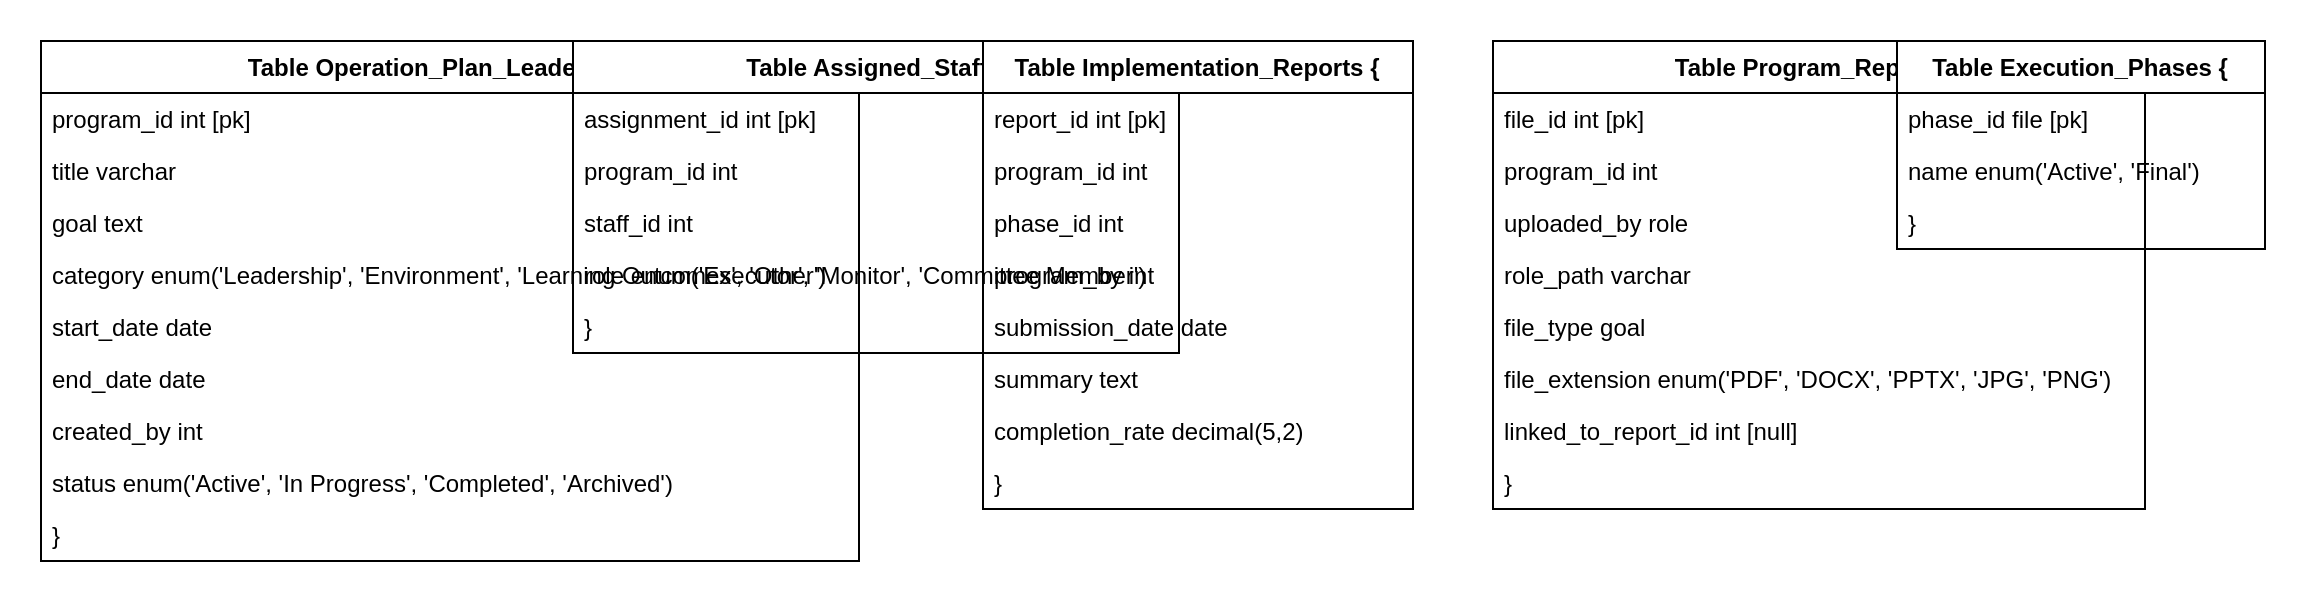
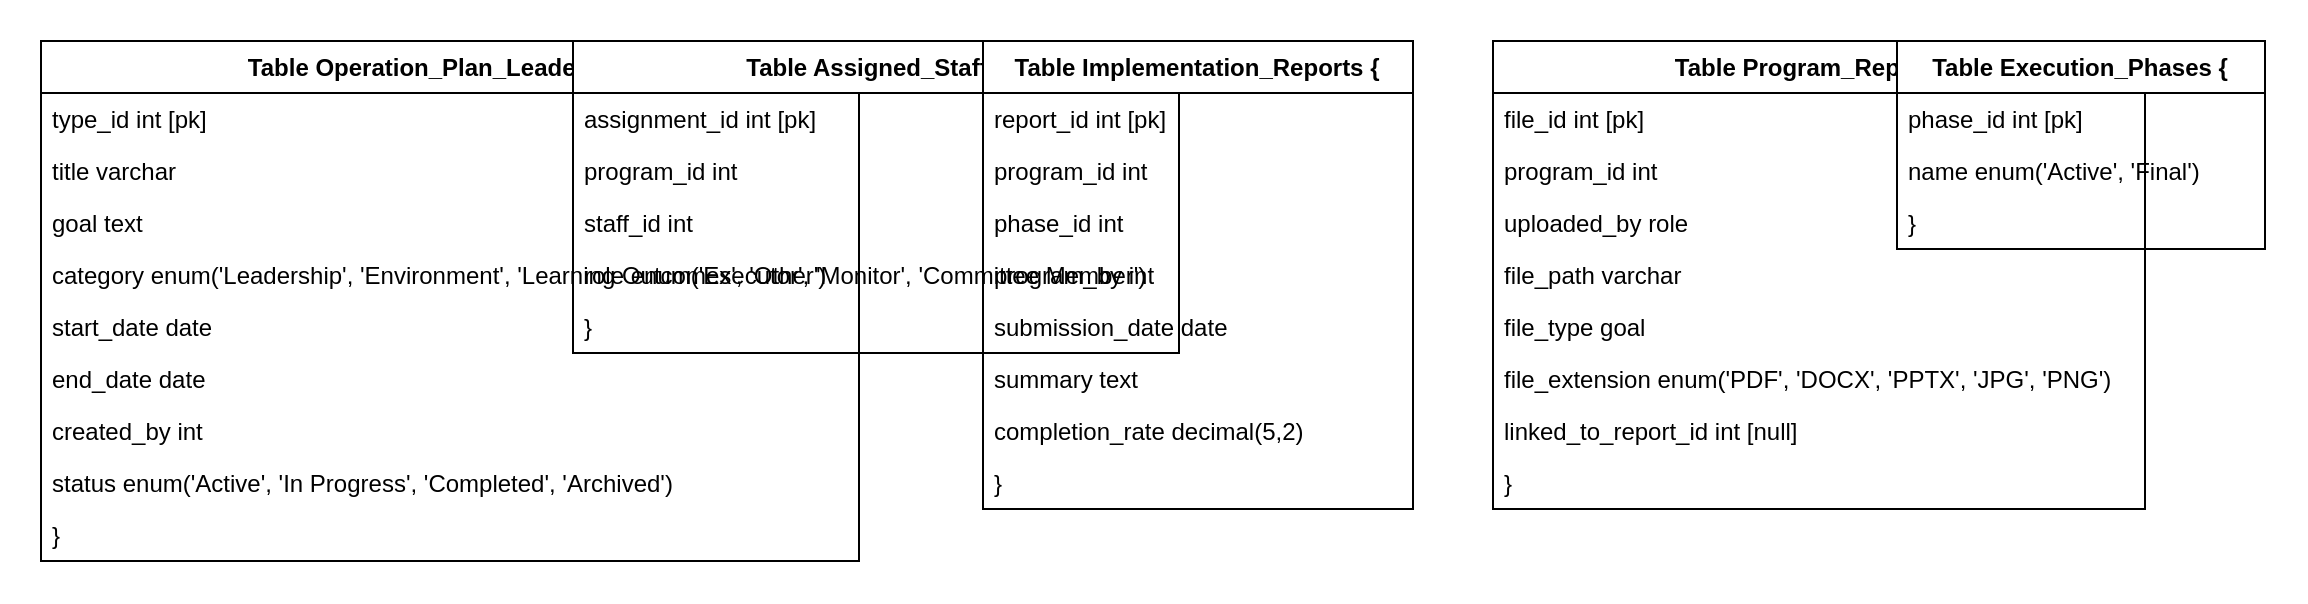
(167, 120) -> (147, 120)
(2013, 120) -> (2010, 120)
(1612, 276) -> (1609, 276)
